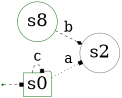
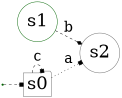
(37, 22) -> (37, 22)
(37, 85) -> (37, 85)
